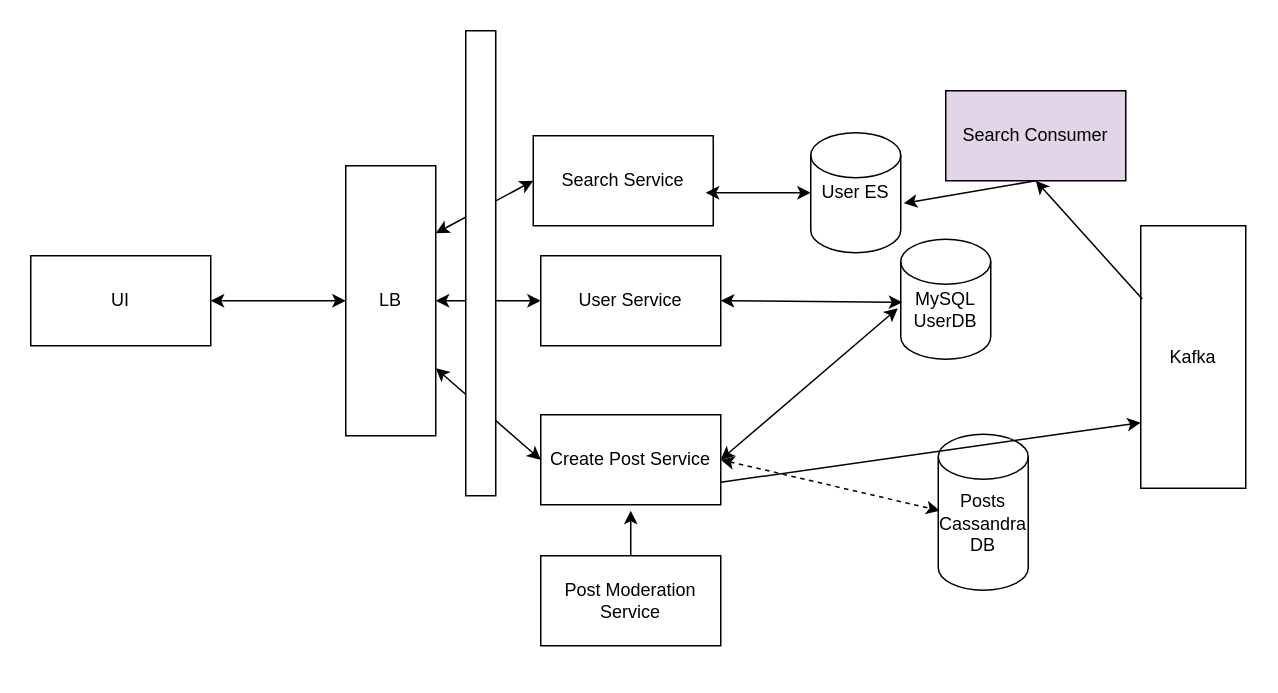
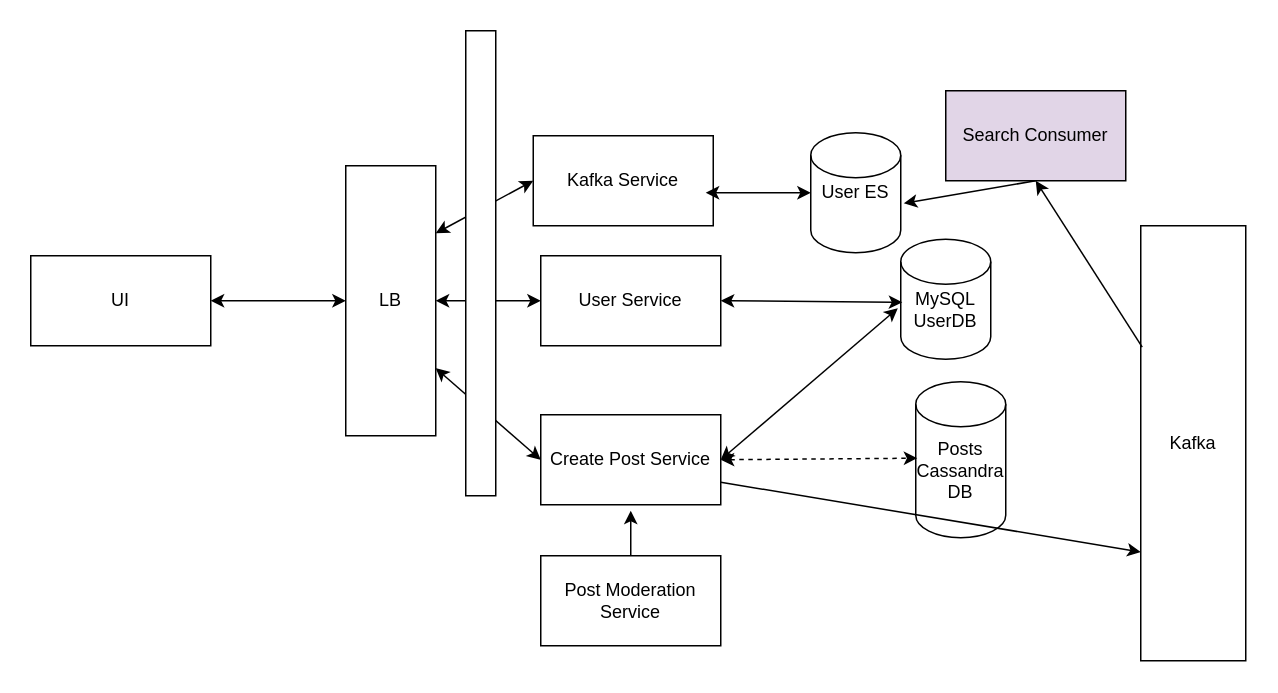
(623, 181) -> (623, 181)
(1193, 357) -> (1193, 443)
(983, 512) -> (961, 460)
